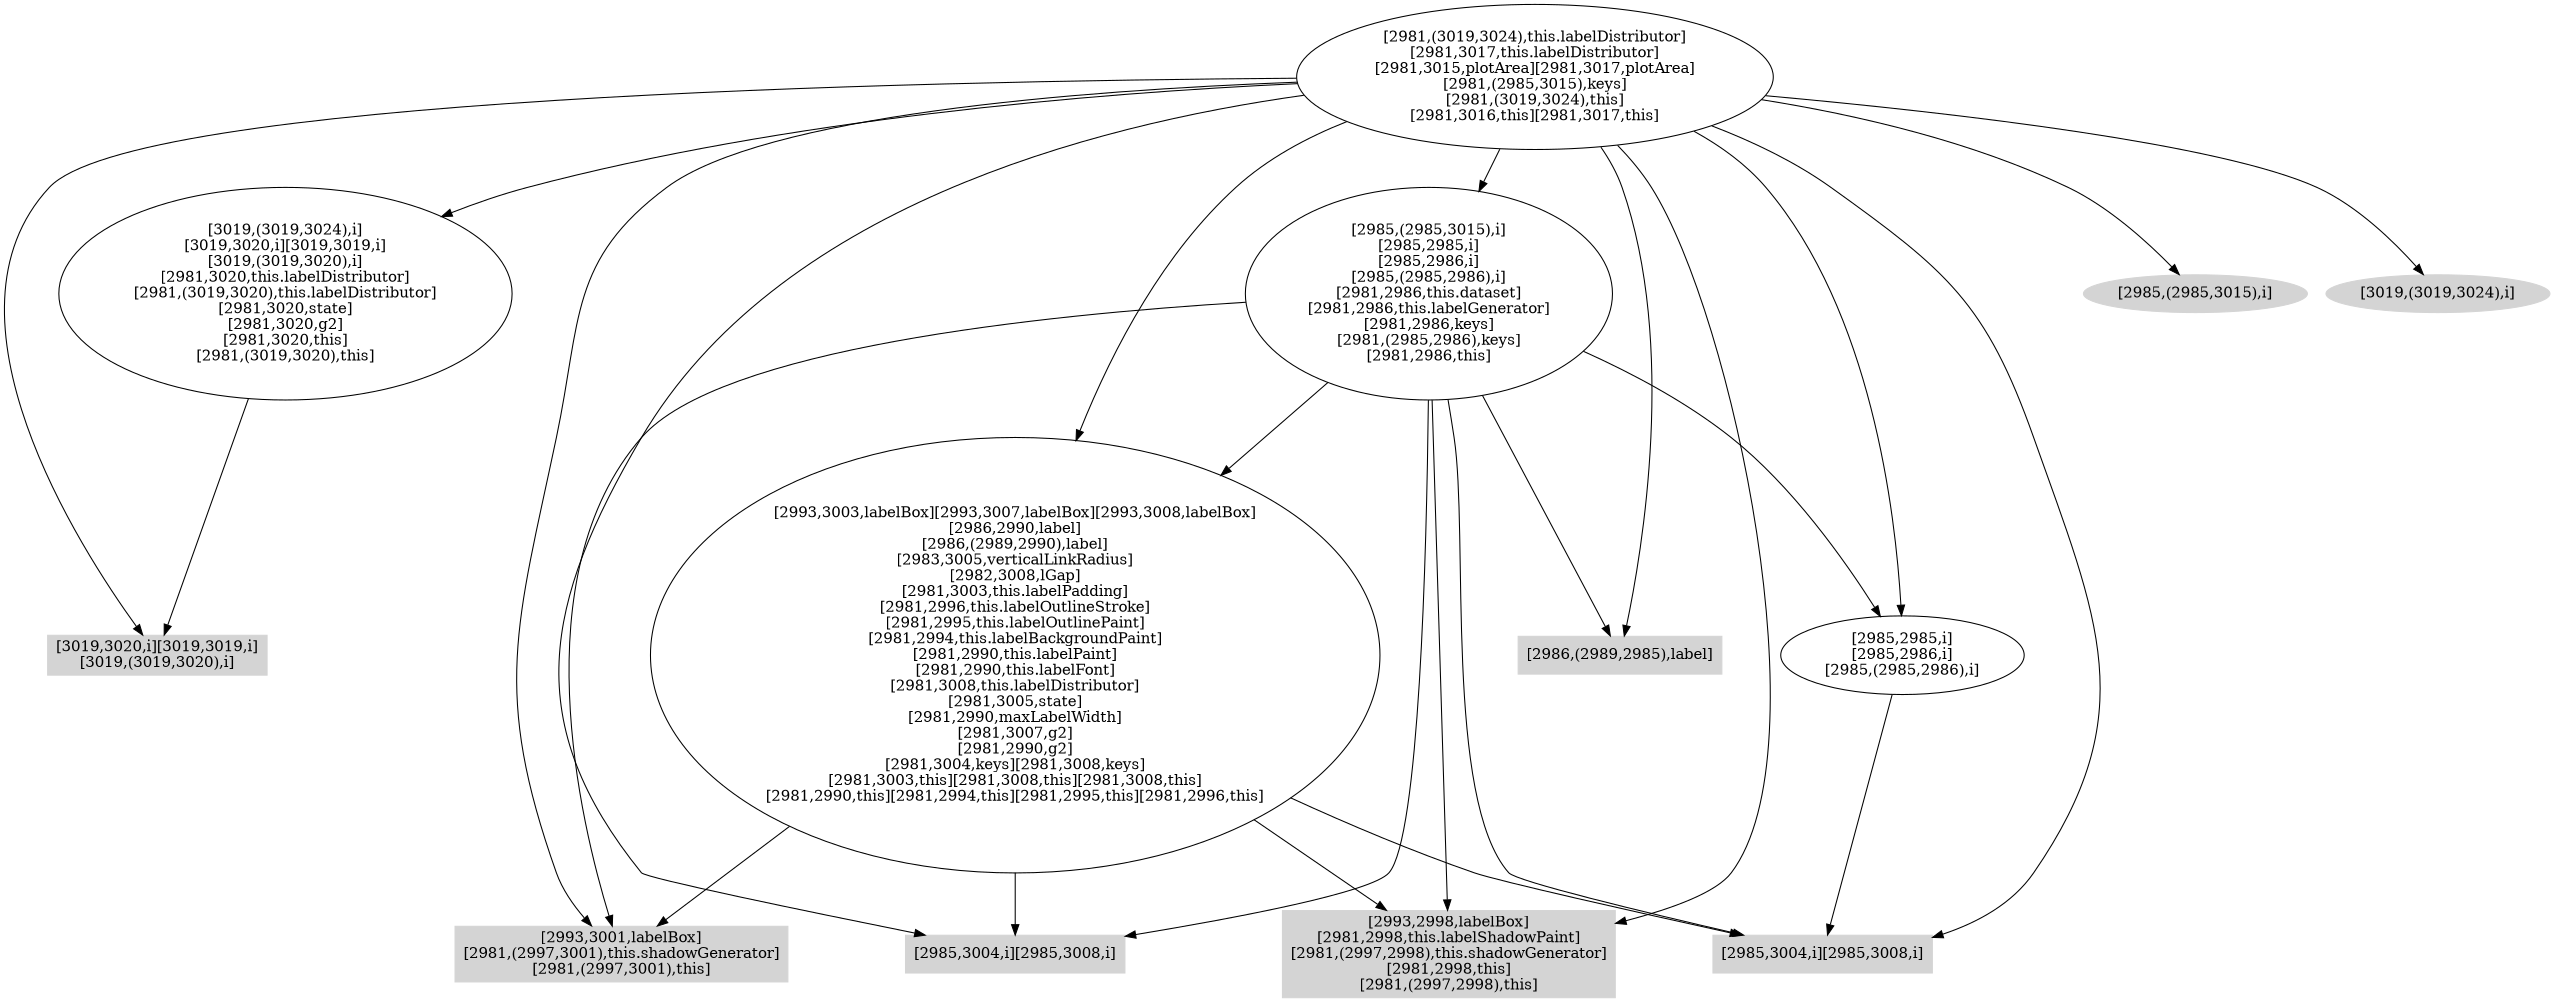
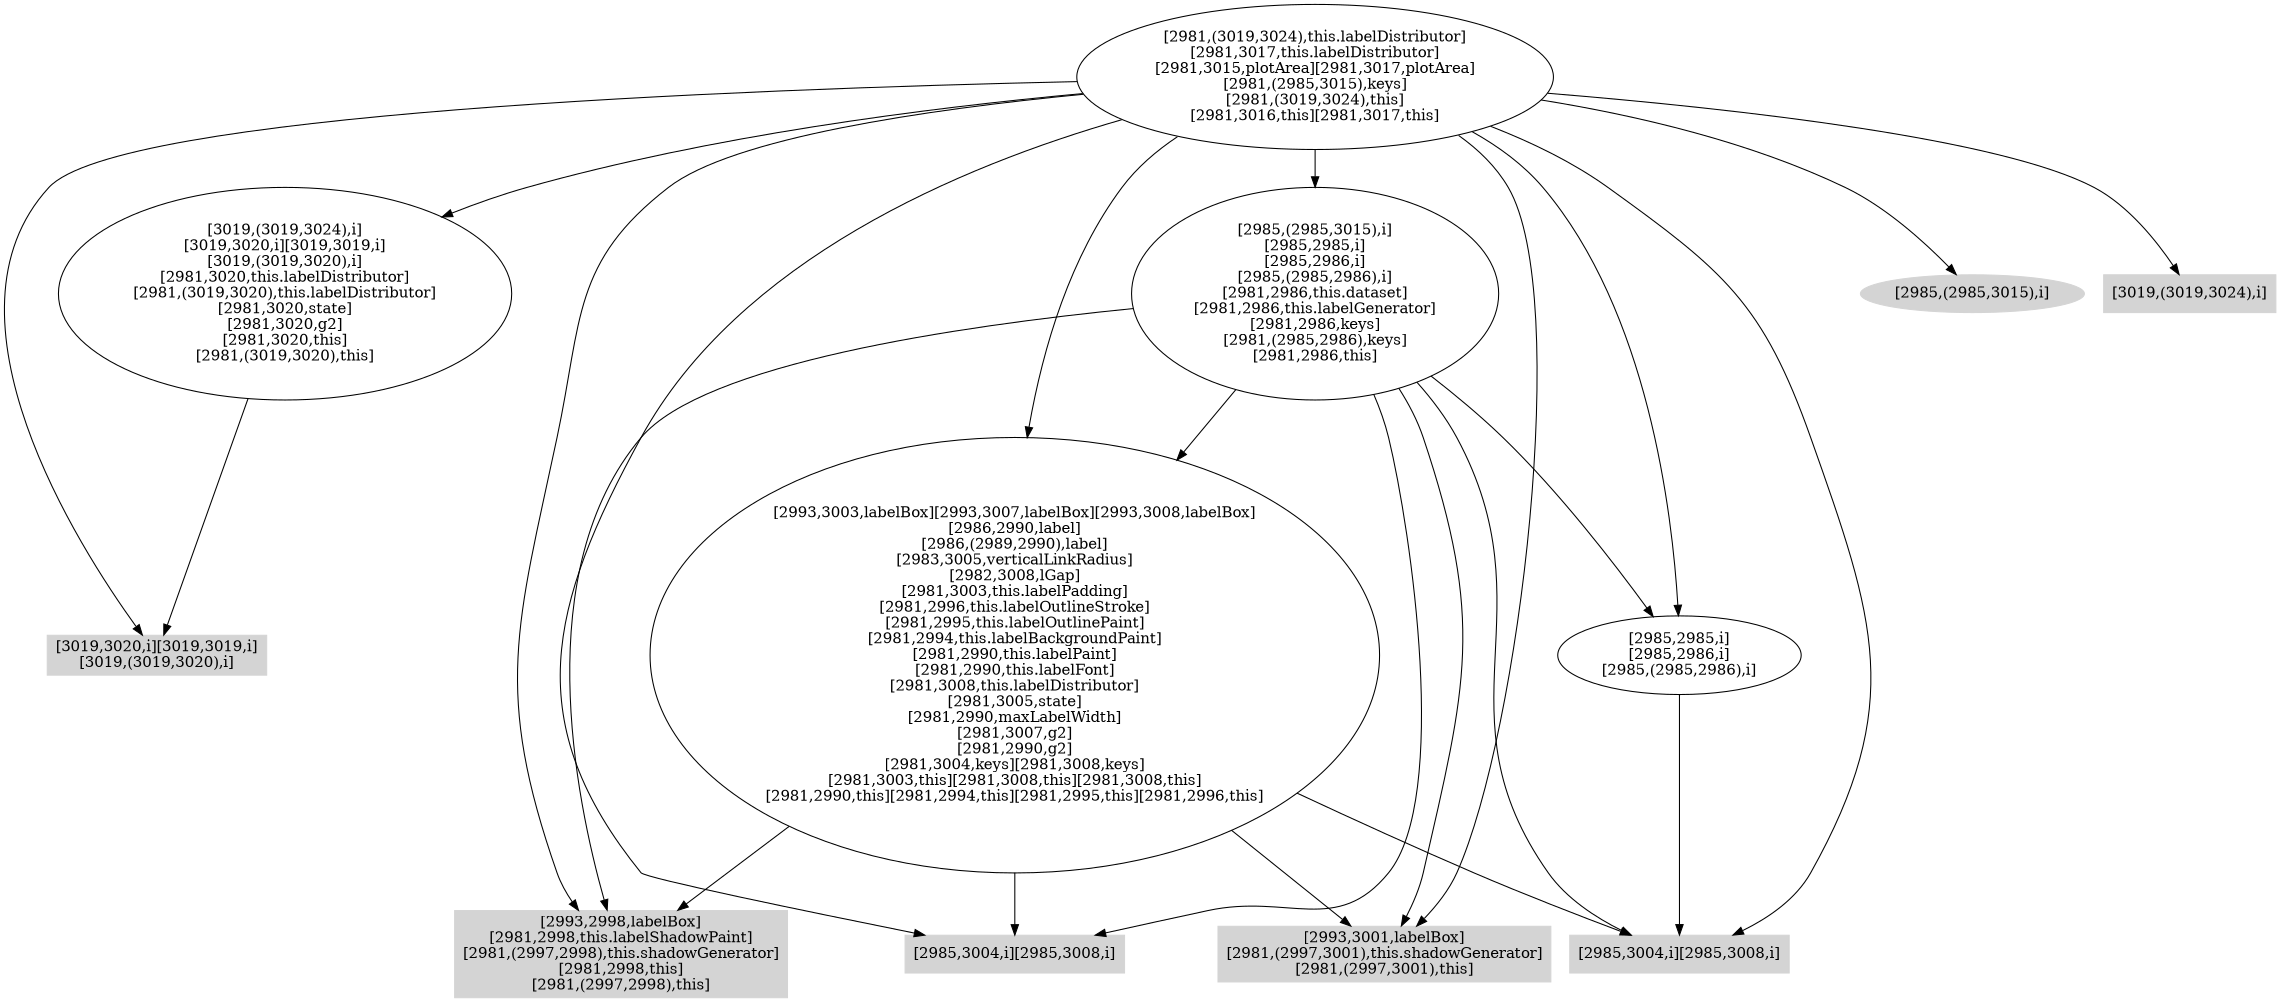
(2438, 294) -> (2190, 294)
(1620, 655) -> none
